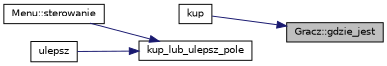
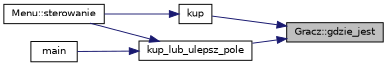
none -> (137, 14)
none -> (265, 42)
(54, 52) -> (54, 52)
